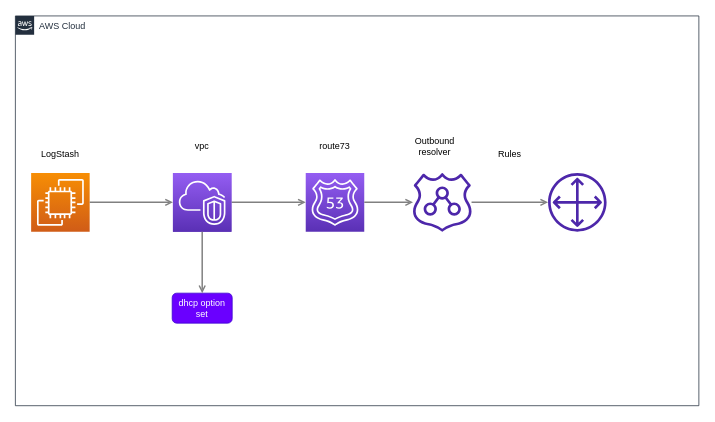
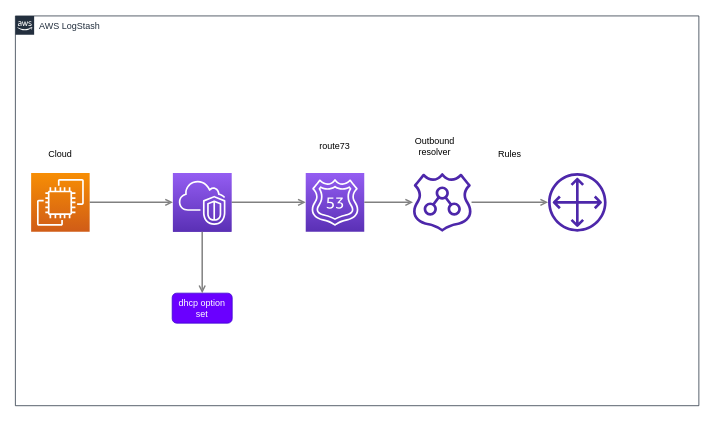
(60, 27) -> (68, 27)
(202, 147) -> none
(60, 154) -> (60, 154)
